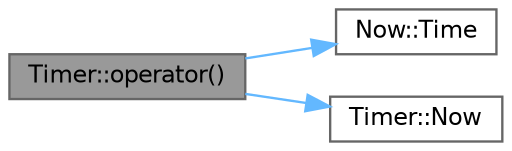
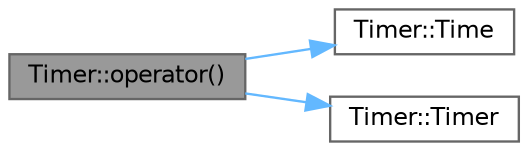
(416, 32) -> (424, 32)
(416, 119) -> (424, 119)
